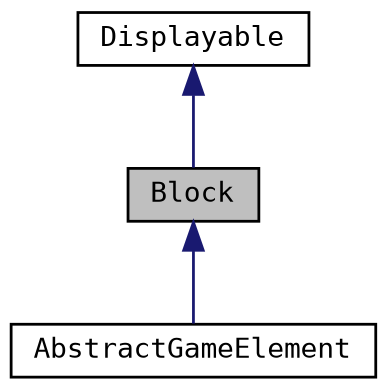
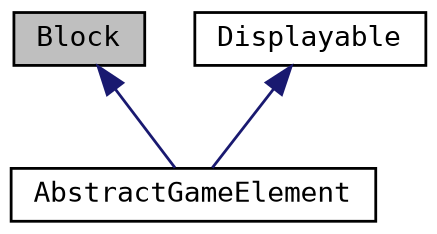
(193, 131) -> (243, 128)
